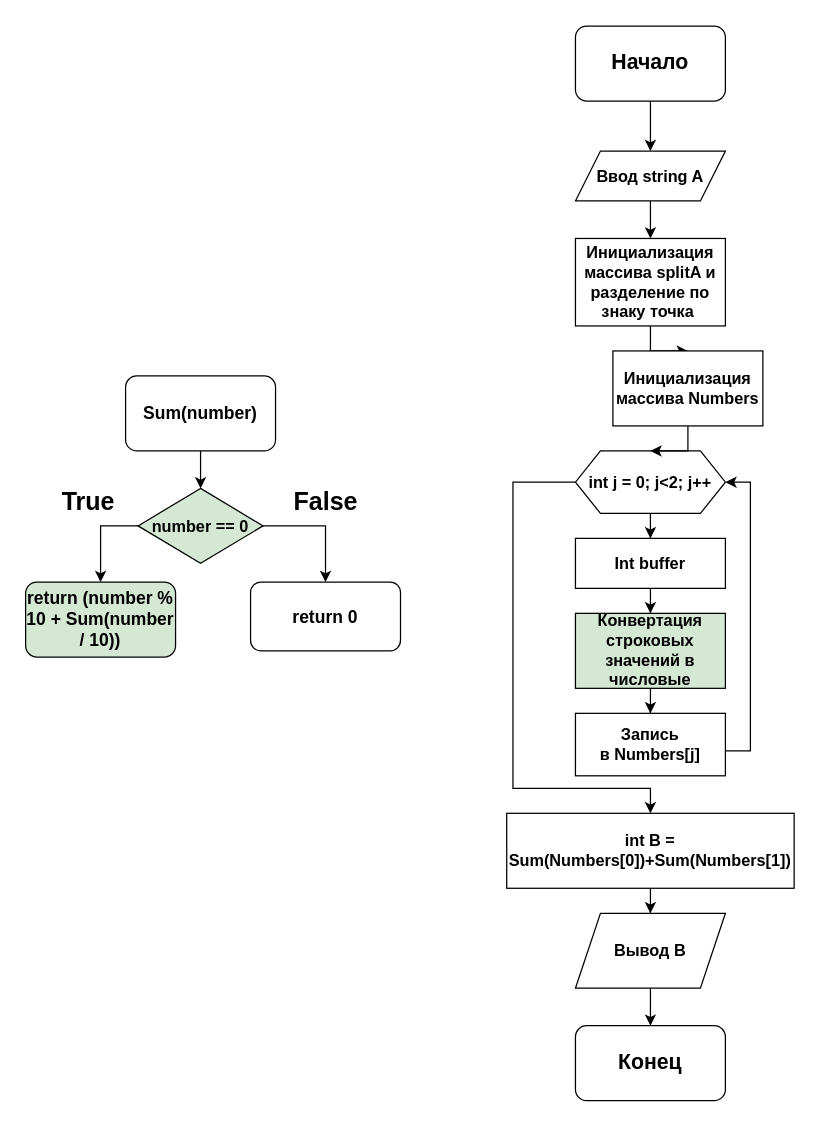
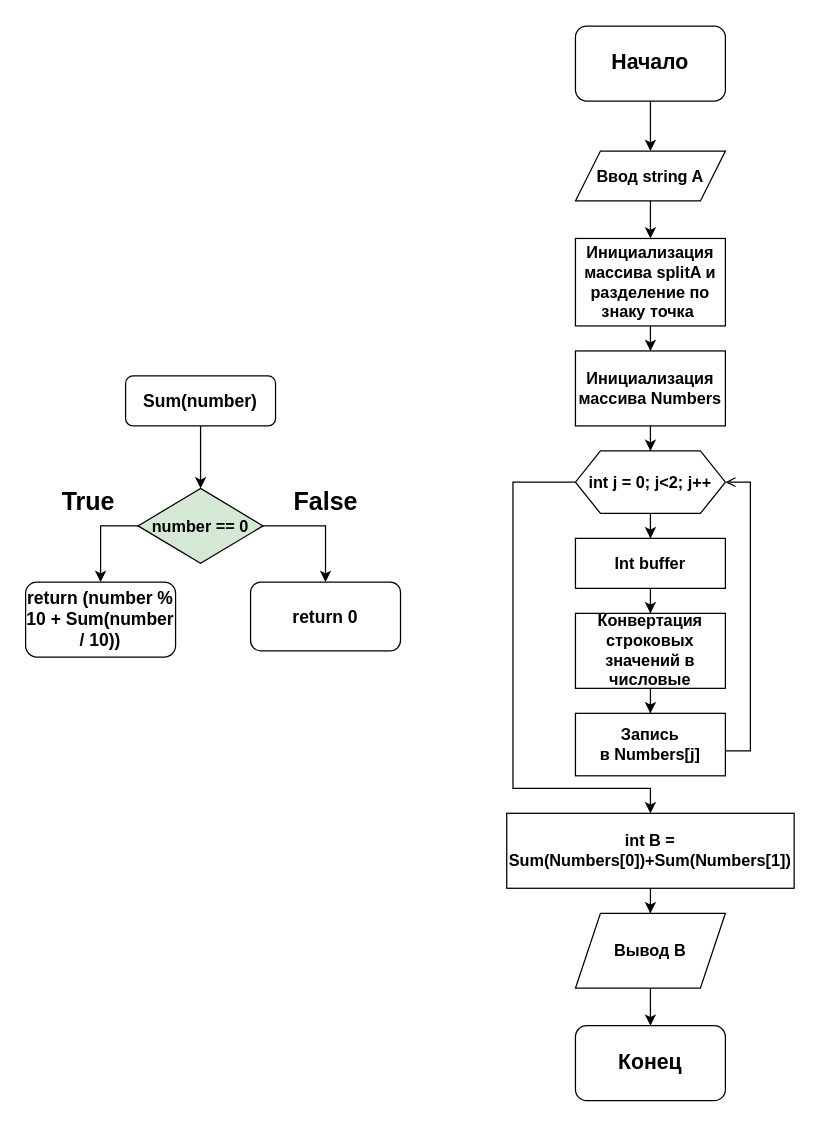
(688, 388) -> (651, 388)
(201, 413) -> (201, 401)
(735, 482) -> (733, 482)
(101, 619) -> (101, 619)
(651, 651) -> (651, 651)
